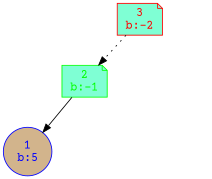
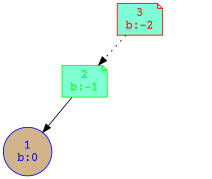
(28, 152) -> (28, 152)
